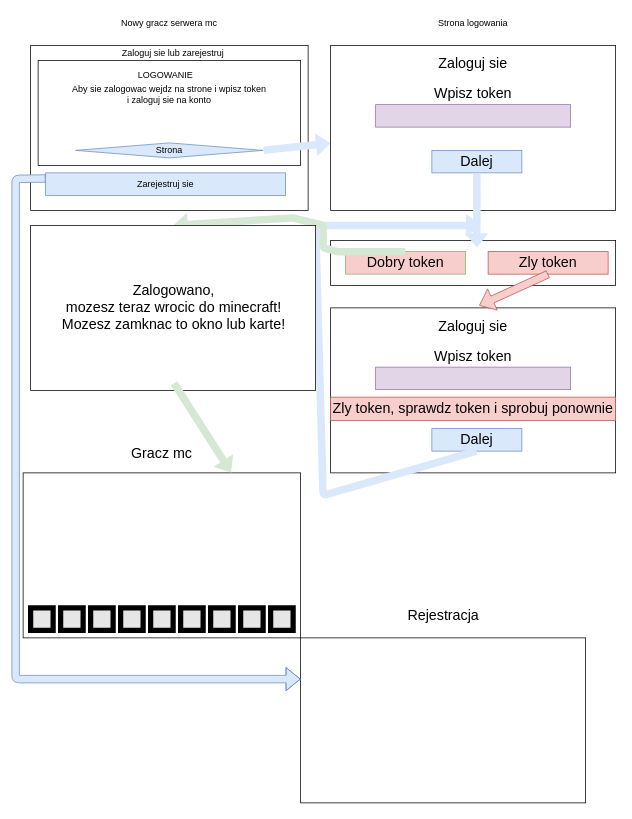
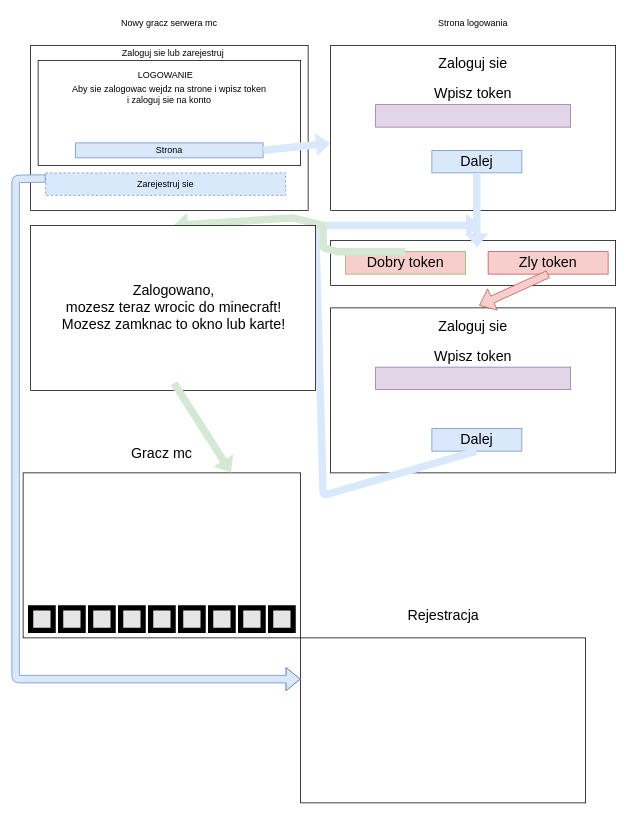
(169, 150) -> (169, 150)
(165, 184) -> (165, 184)
(473, 409) -> none
